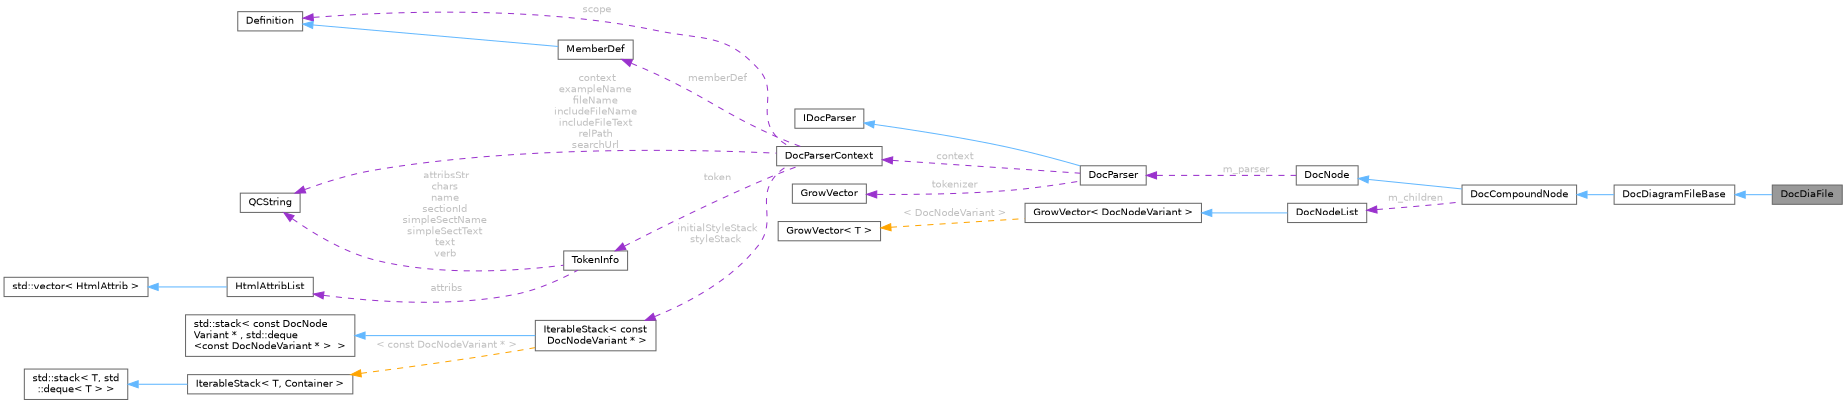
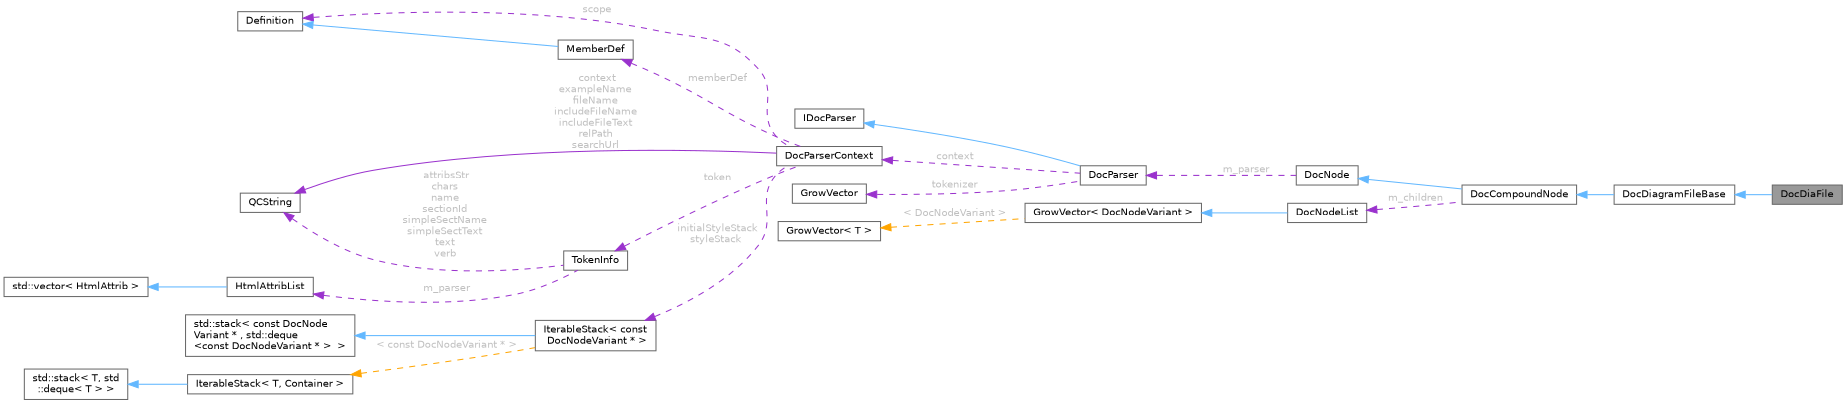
(539, 153) -> (539, 153)
(445, 288) -> (445, 288)
